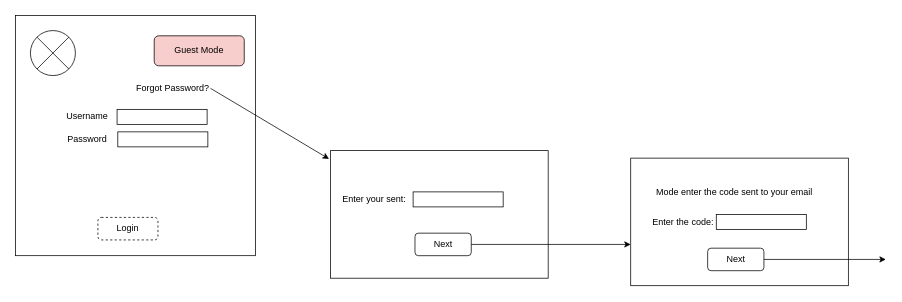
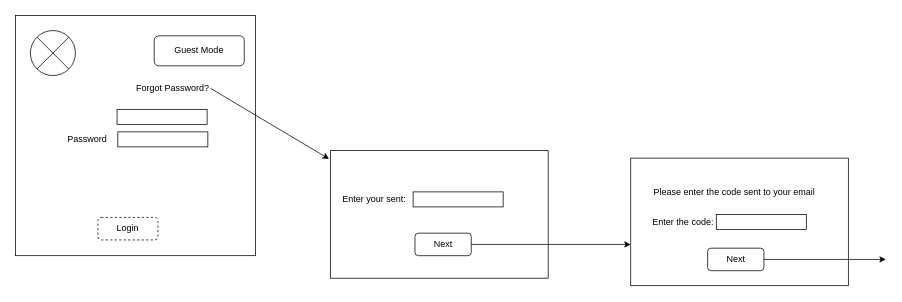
(199, 51) -> (199, 51)
(87, 117) -> none
(735, 192) -> (735, 192)
